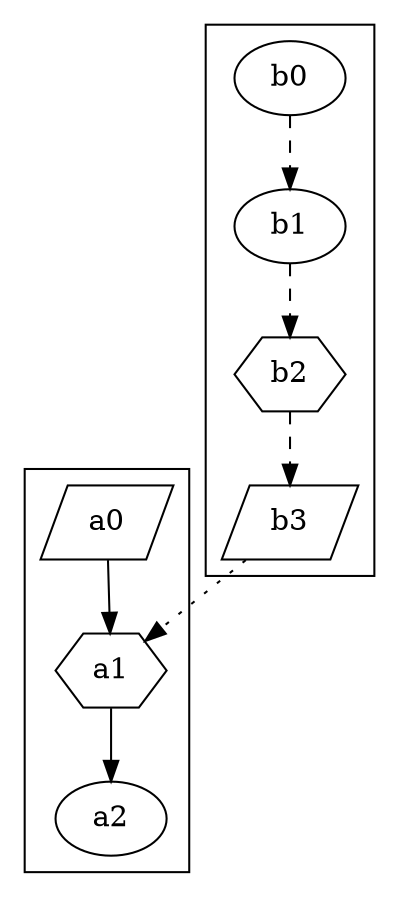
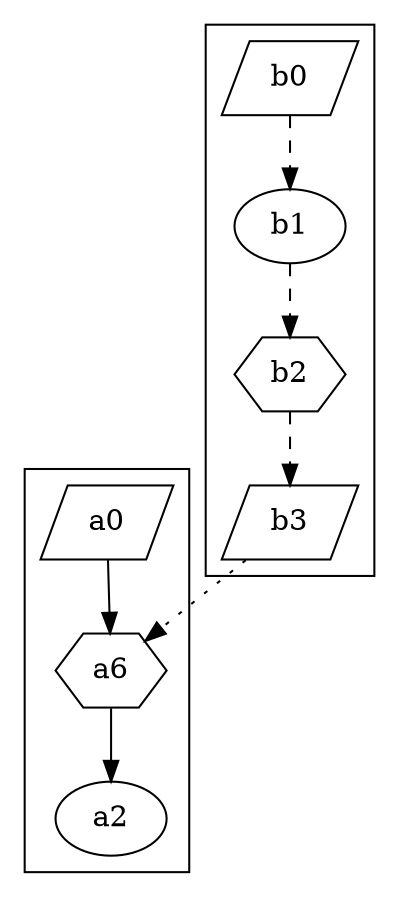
(290, 78) -> (290, 78)
(111, 671) -> (111, 671)
